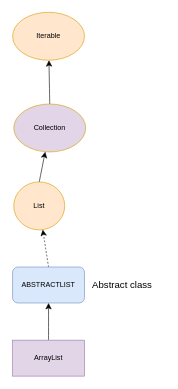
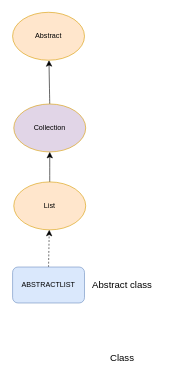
(48, 36) -> (48, 36)
(39, 206) -> (50, 206)
(48, 325) -> none
(48, 359) -> none
none -> (122, 359)
